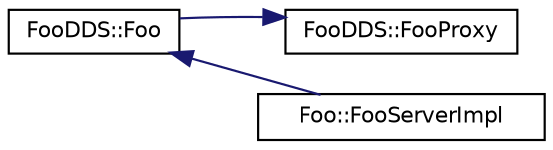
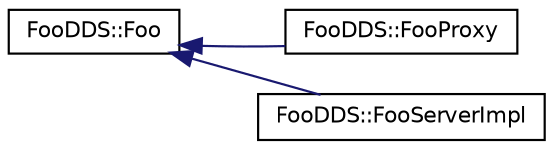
(221, 17) -> (244, 46)
(401, 117) -> (401, 117)
